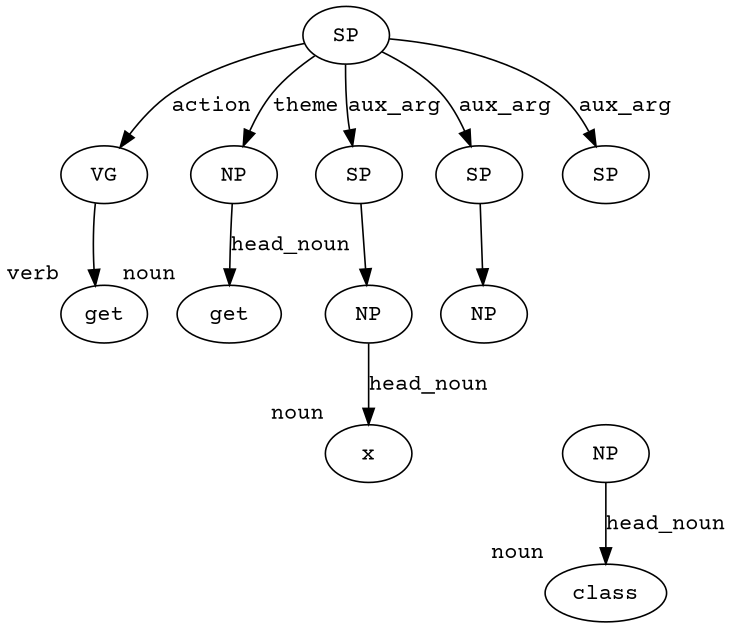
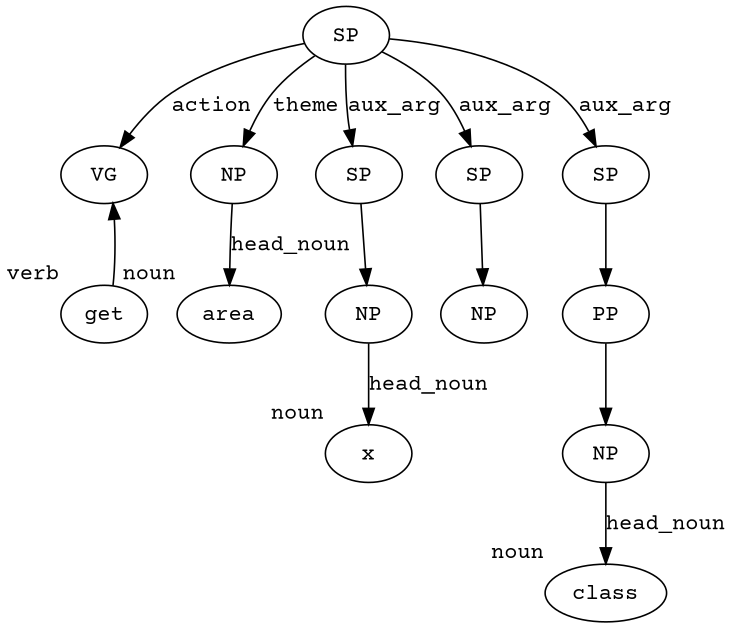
(93, 236) -> (115, 253)
(229, 314) -> (229, 314)
none -> (606, 314)
